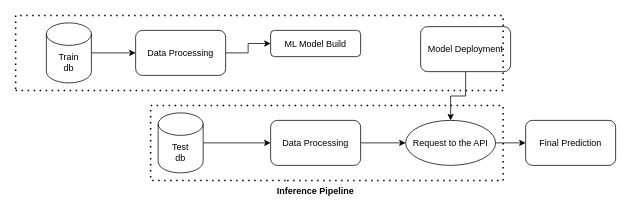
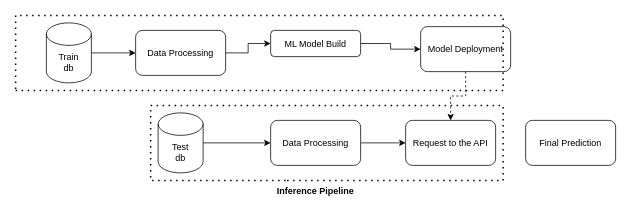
none -> (378, 44)
(460, 96) -> (460, 96)
(450, 143) -> (450, 143)
(519, 143) -> none
